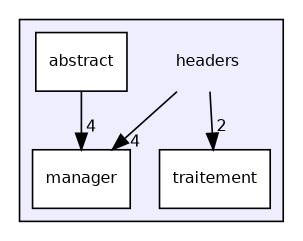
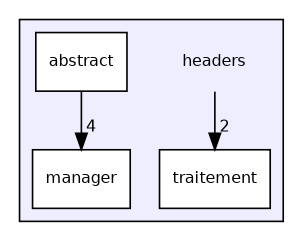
(151, 115) -> none
